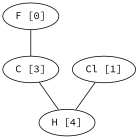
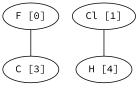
(49, 96) -> none
